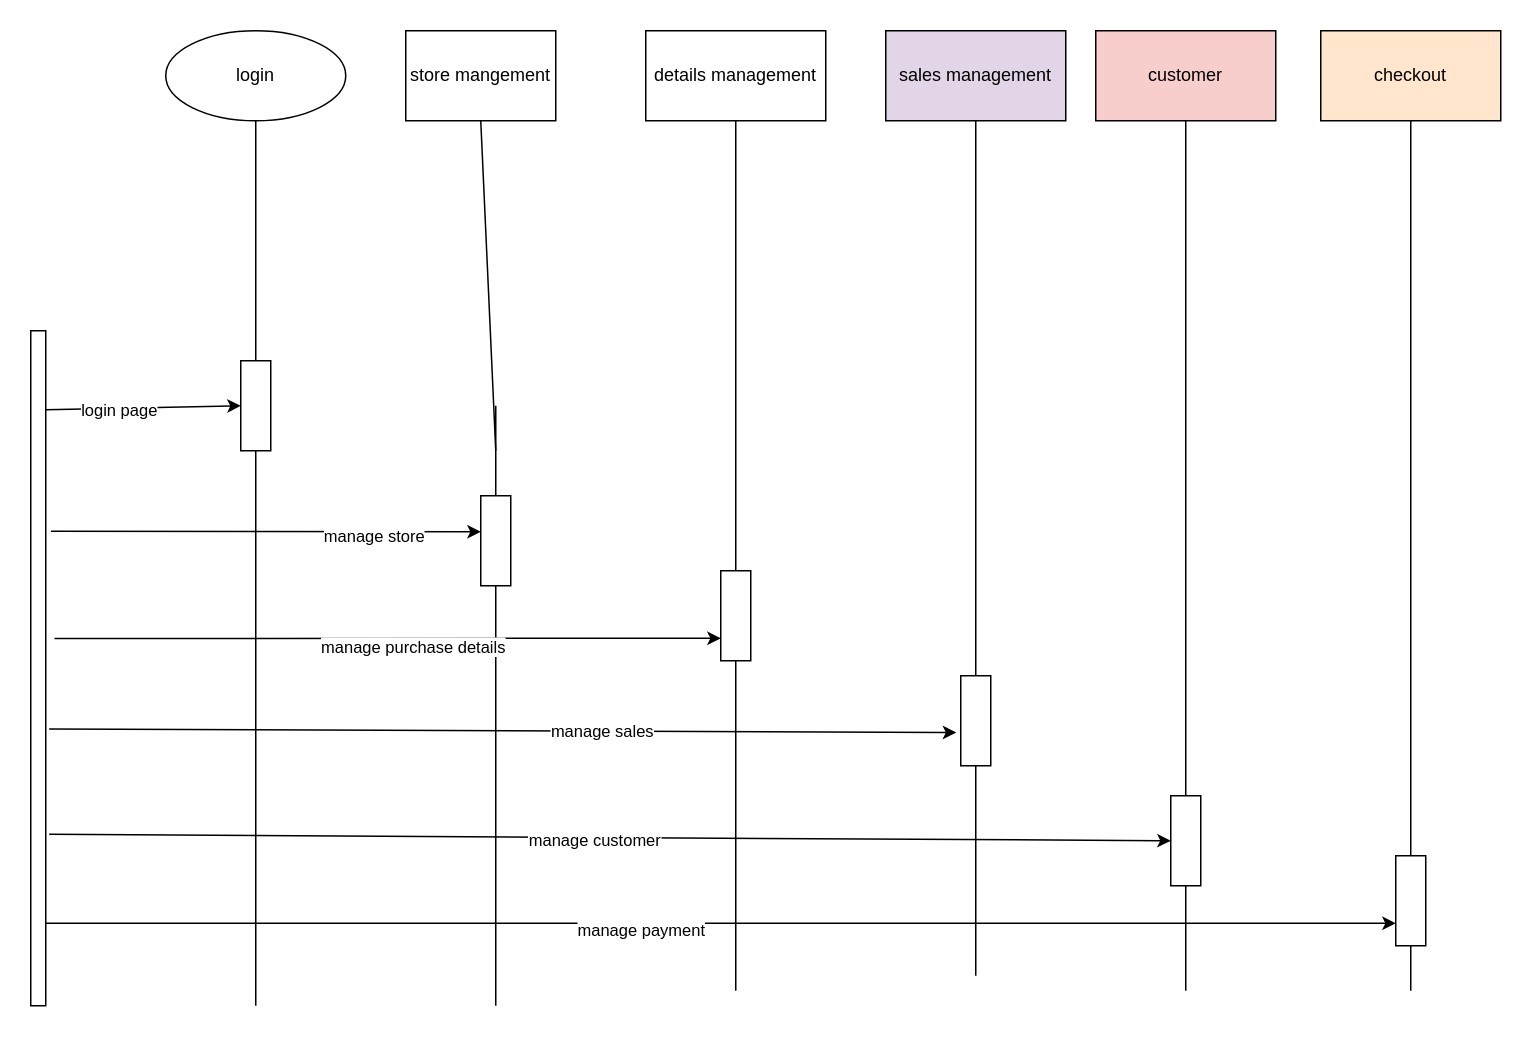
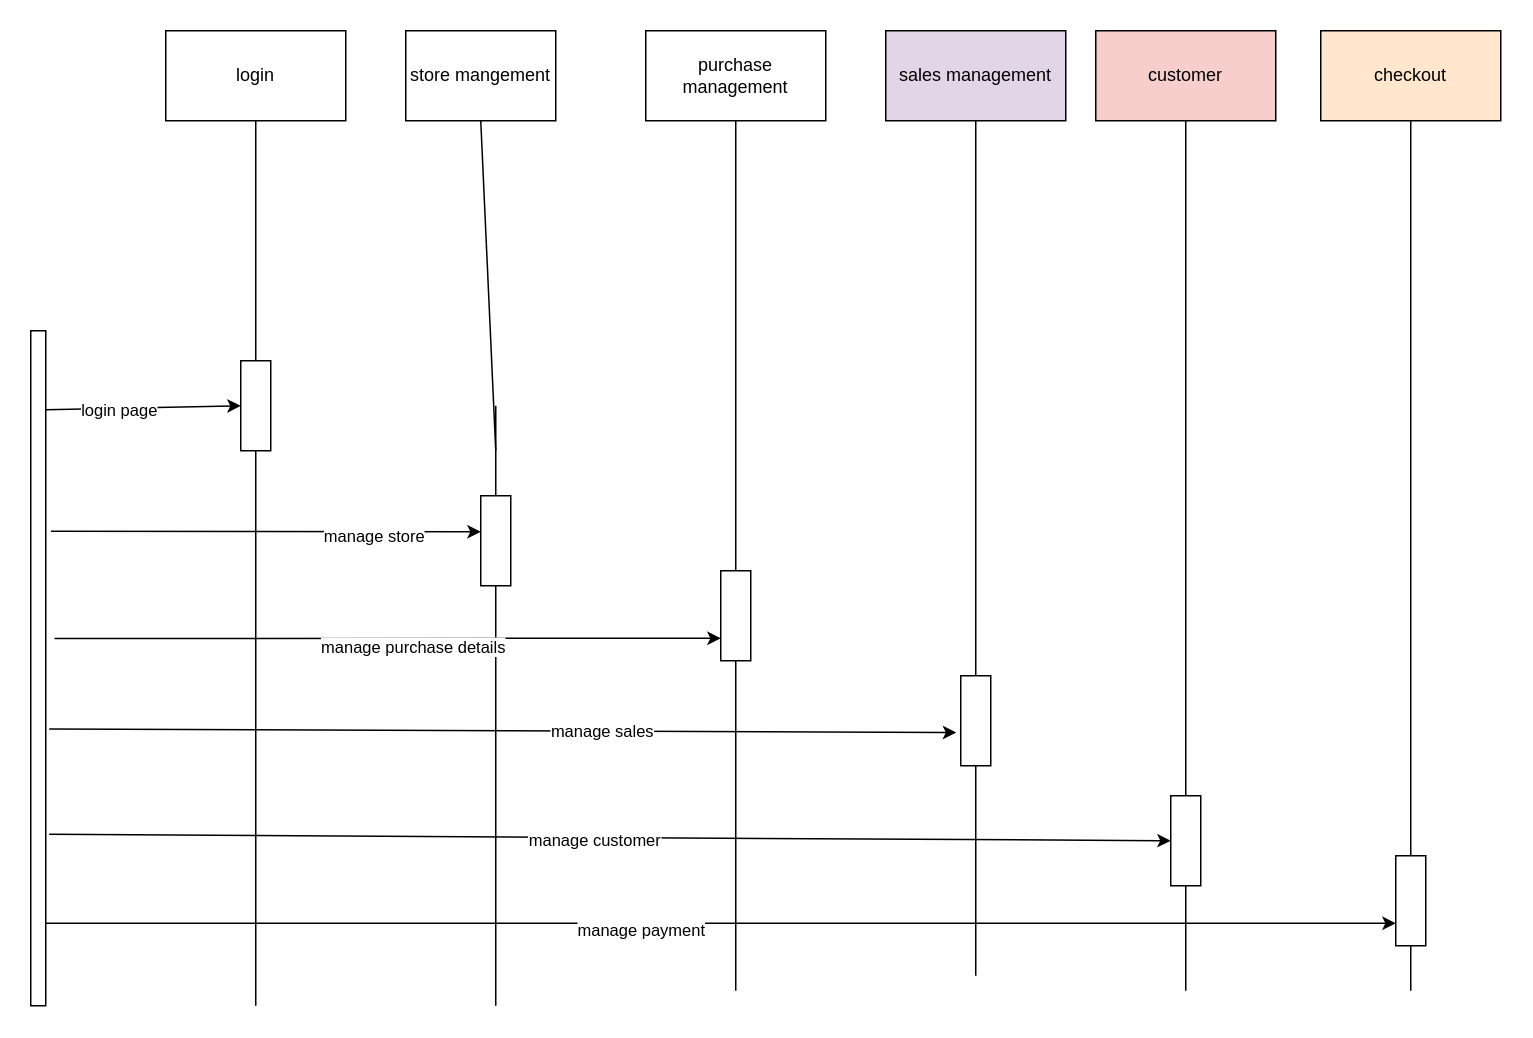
(256, 76) -> (256, 76)
(736, 76) -> (736, 76)
